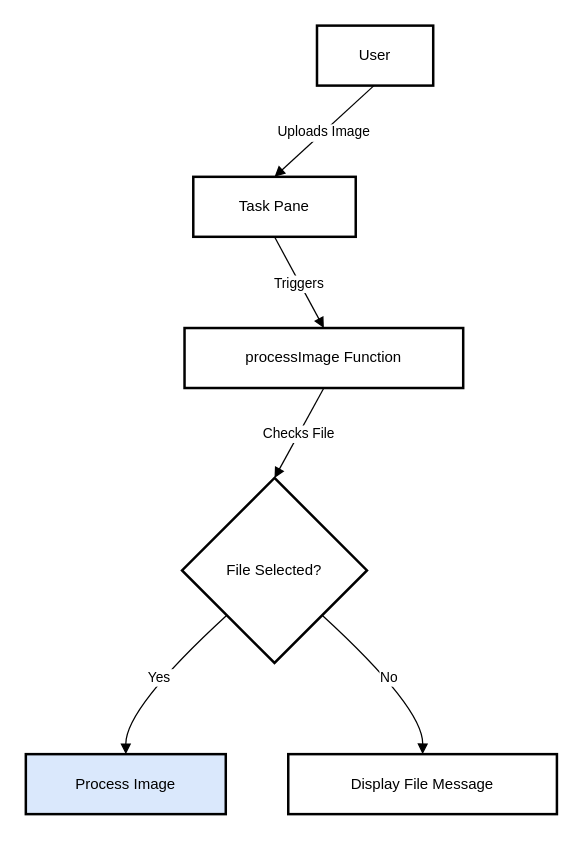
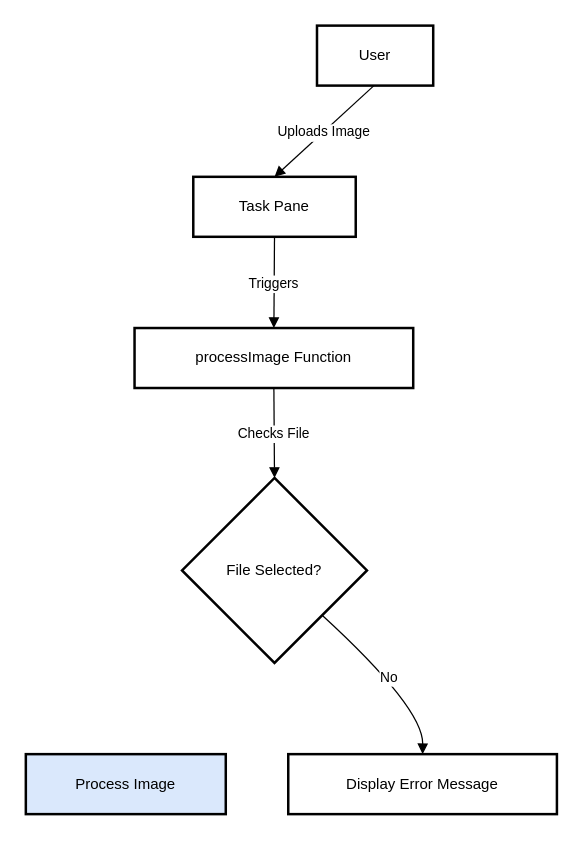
(324, 358) -> (274, 358)
(168, 674) -> none
(423, 784) -> (423, 784)
